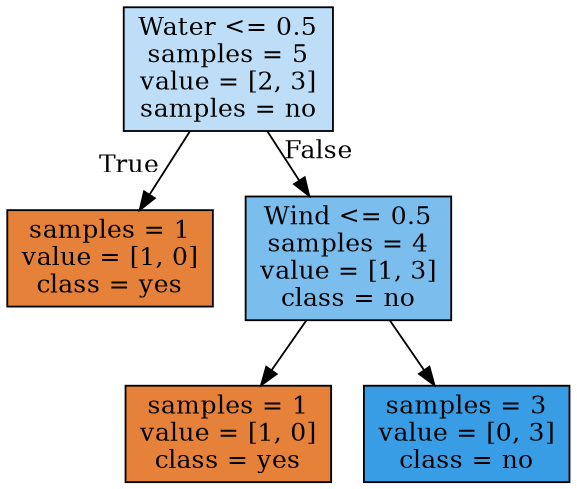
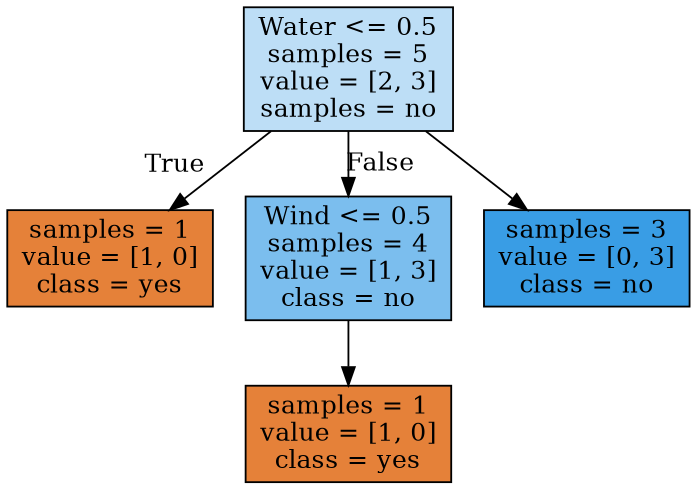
(407, 345) -> (469, 165)
